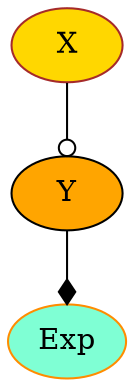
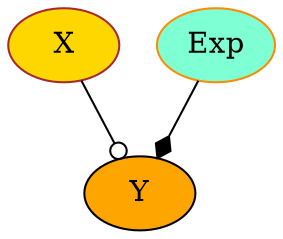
(67, 255) -> (184, 108)
